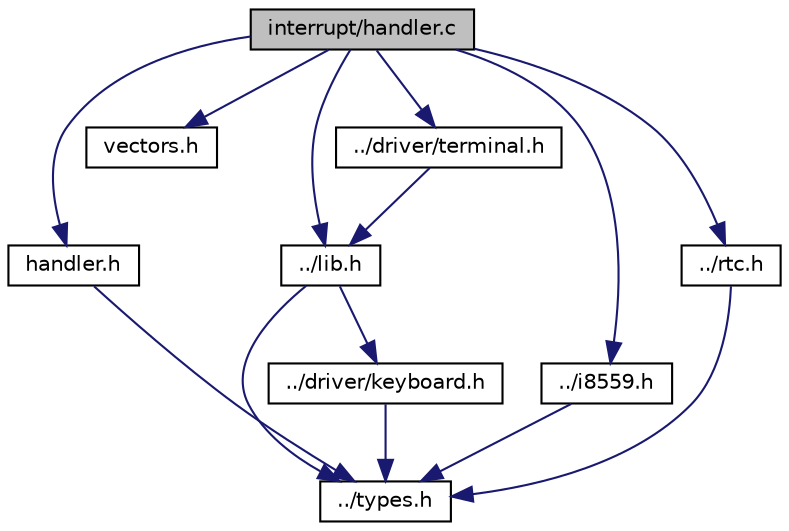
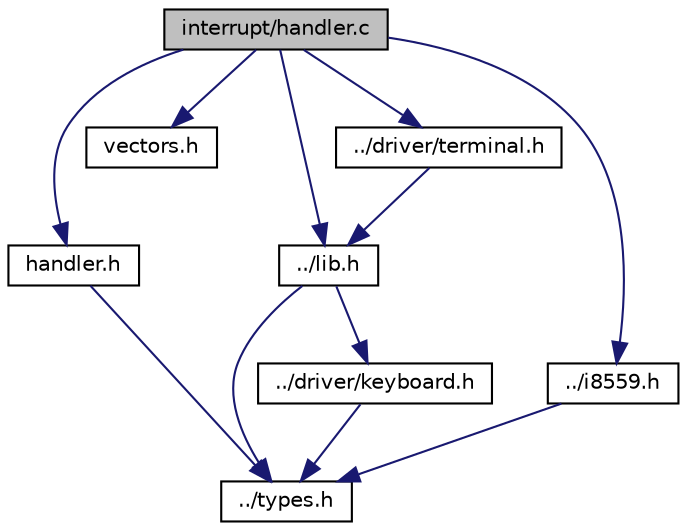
(731, 265) -> none
